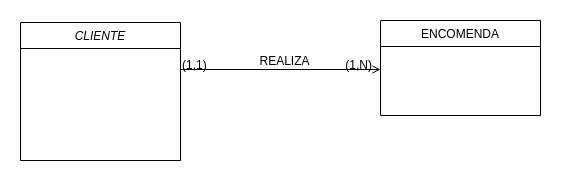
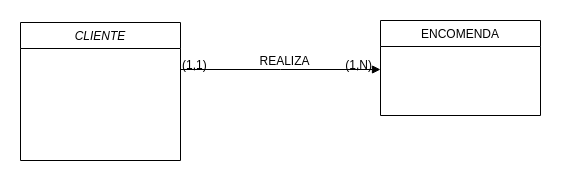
(373, 70) -> (371, 70)
